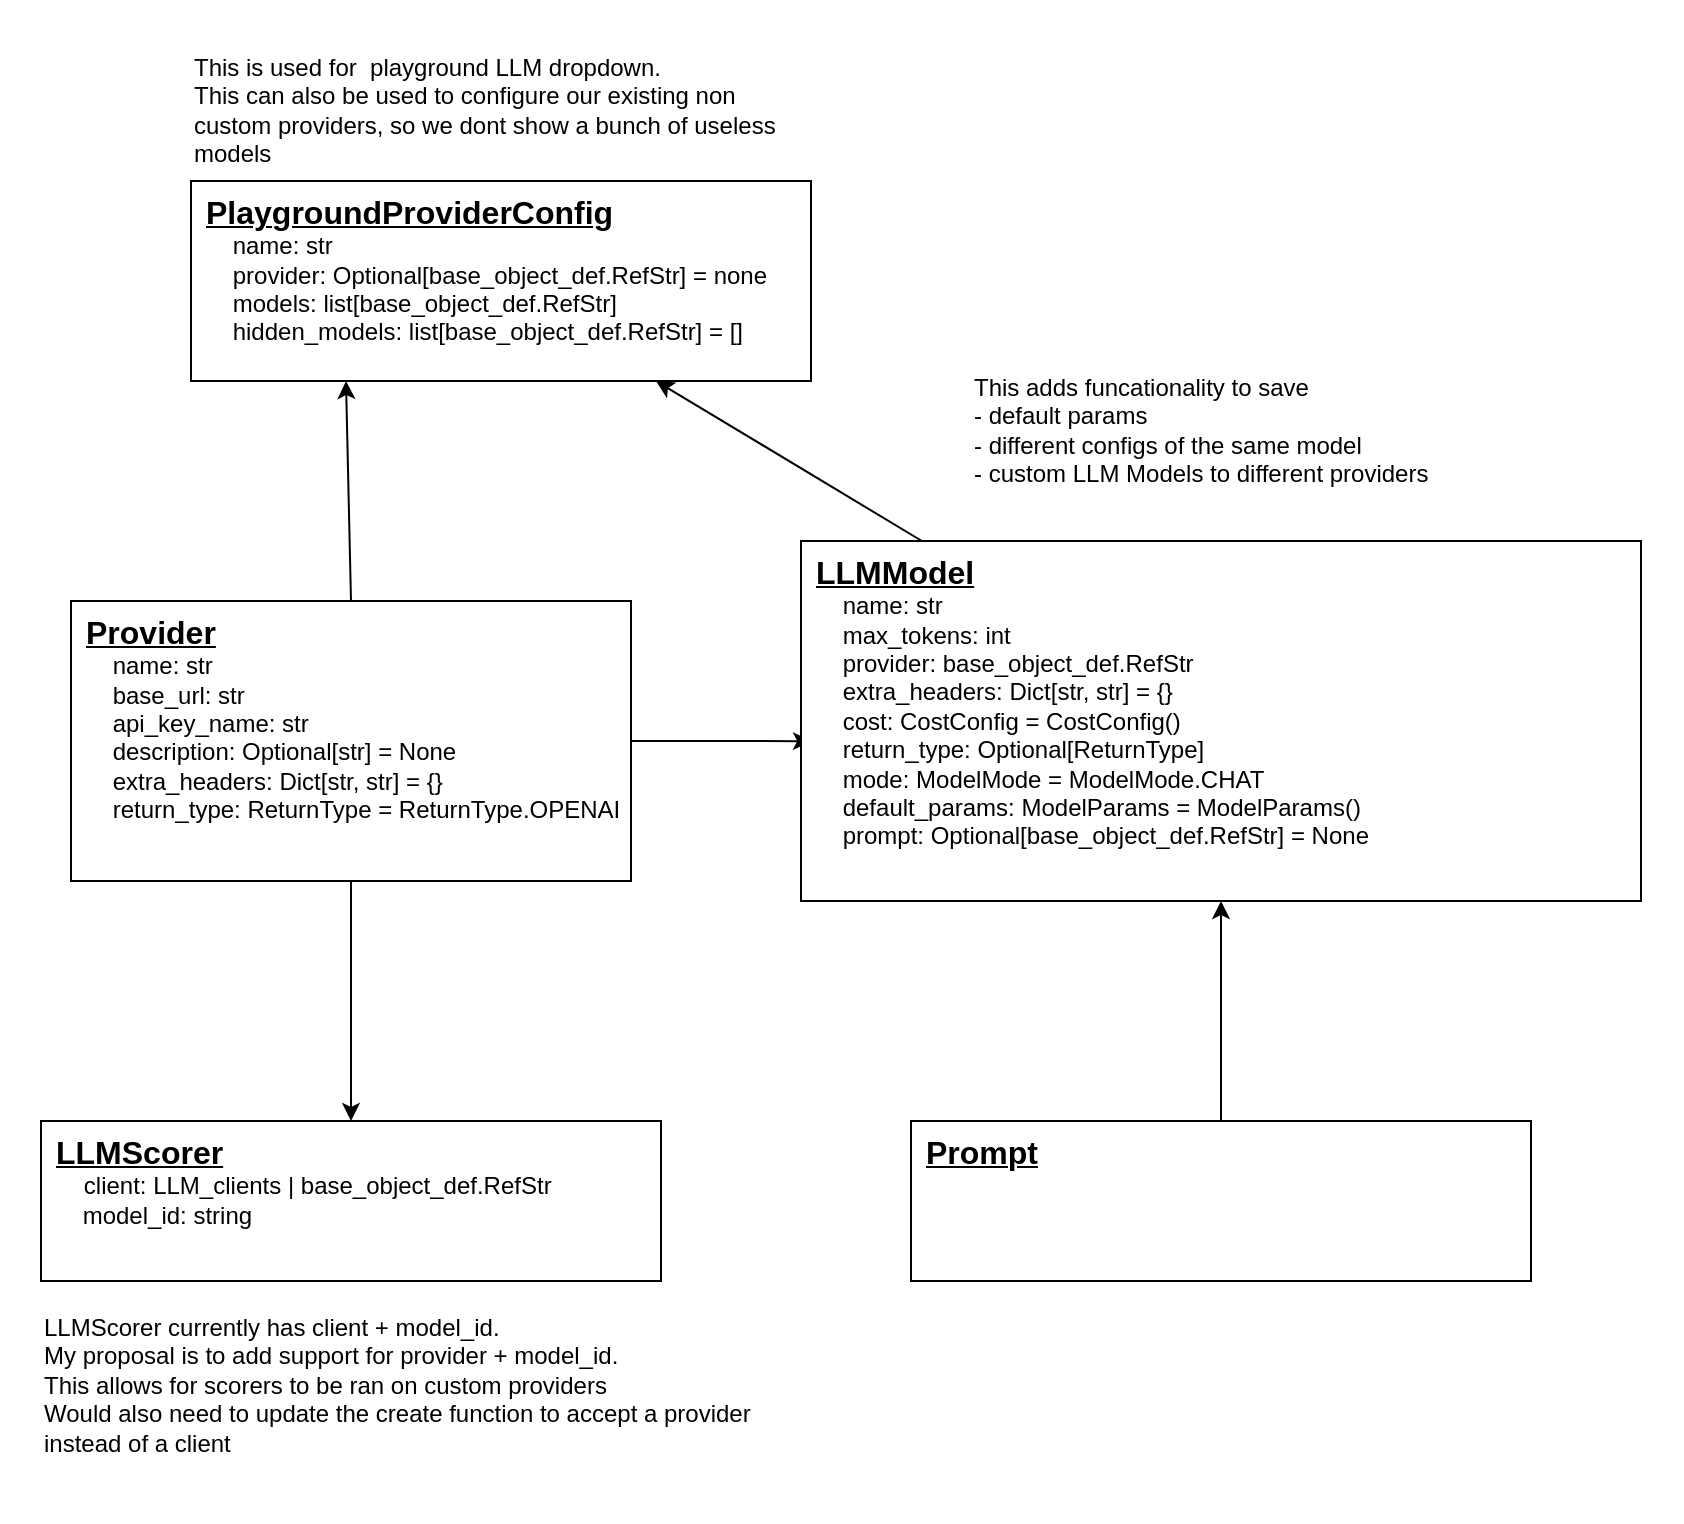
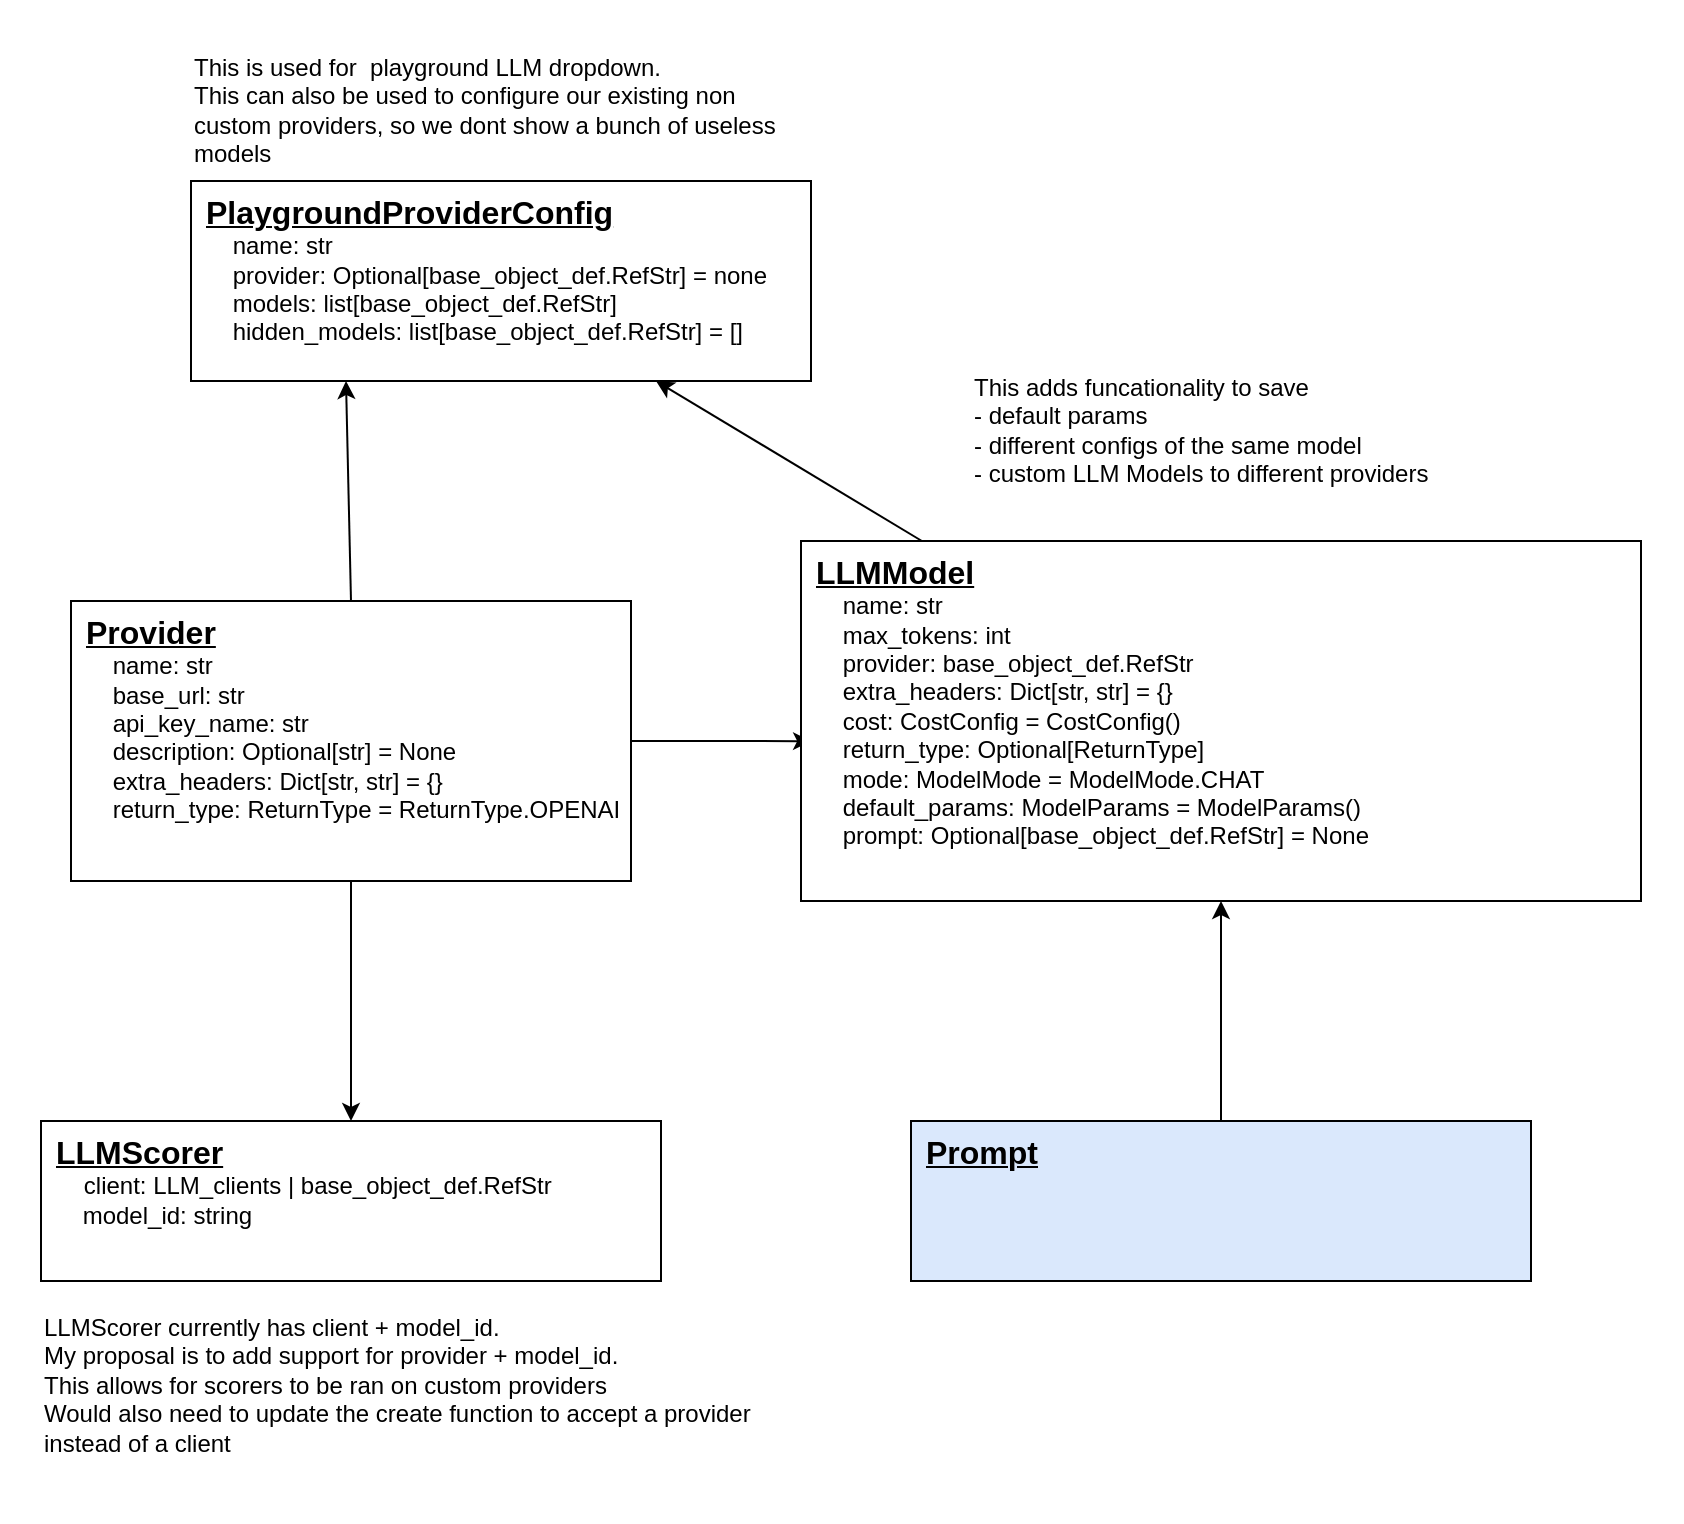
(1221, 1201) -> (1221, 1201)
